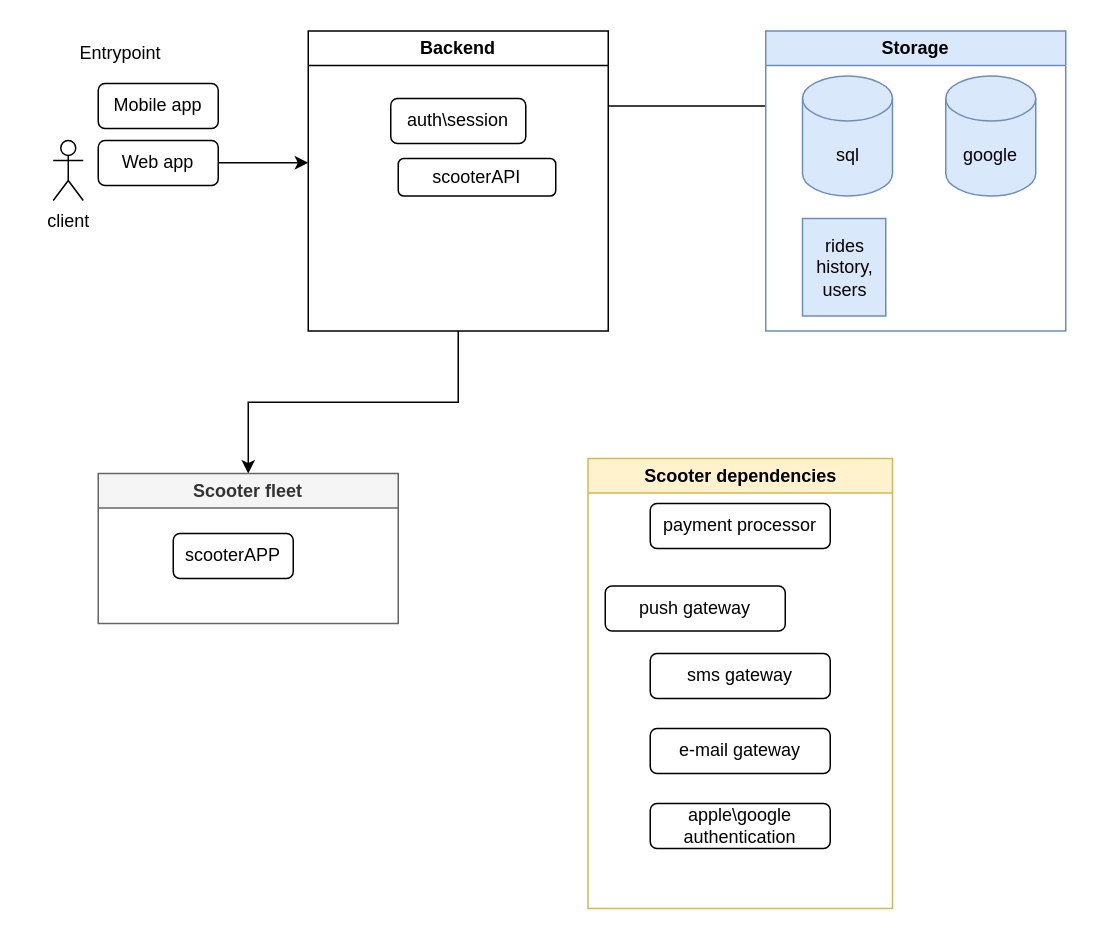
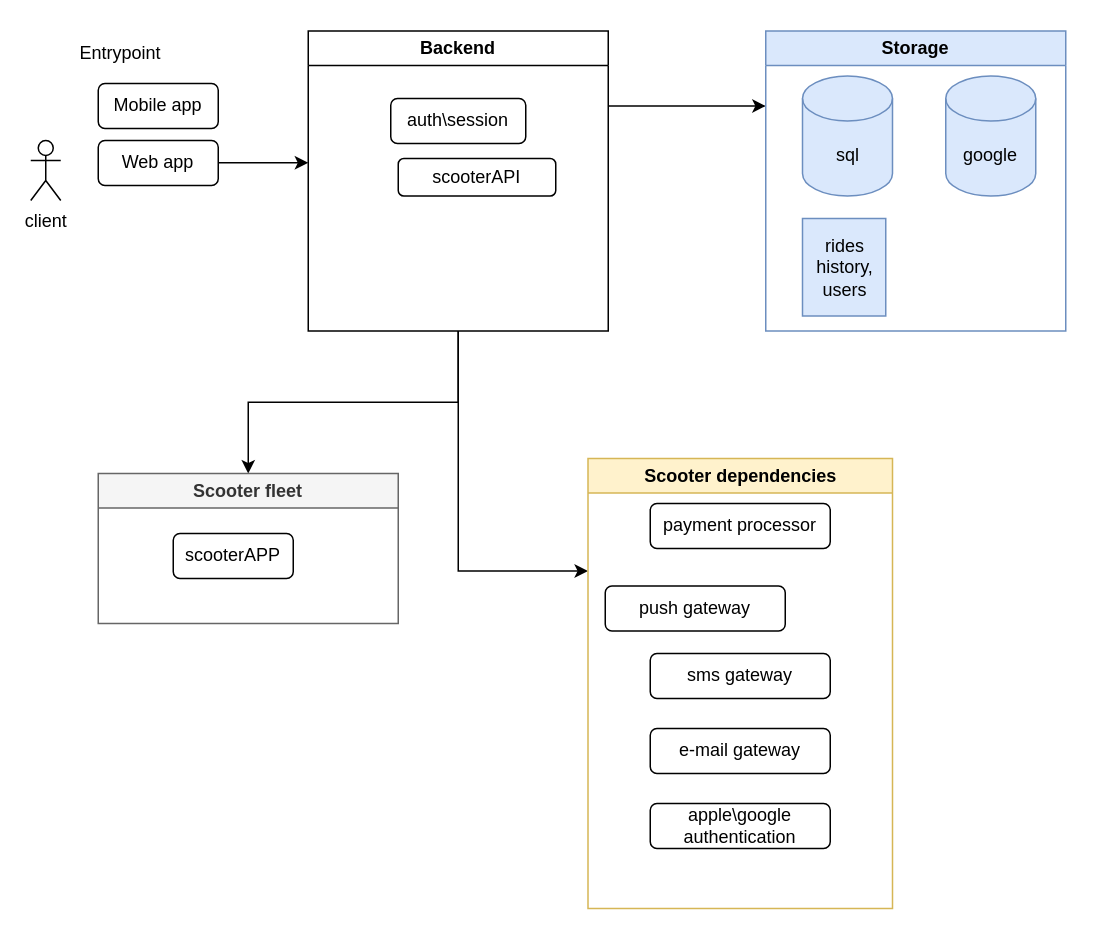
(757, 106) -> (754, 106)
(68, 170) -> (46, 170)
none -> (458, 547)
